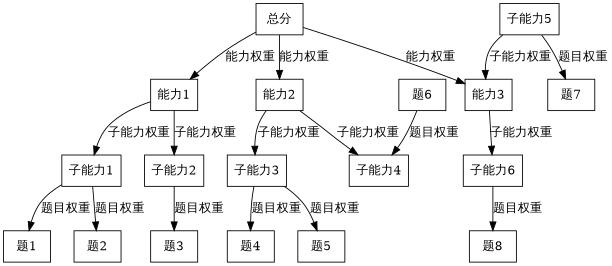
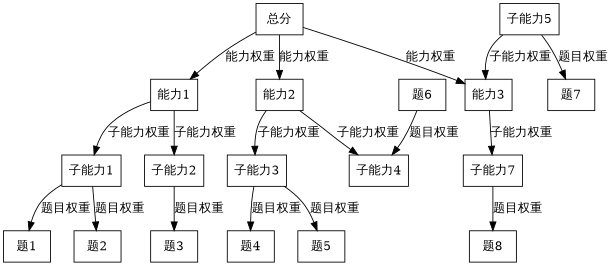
(493, 171) -> (493, 171)
